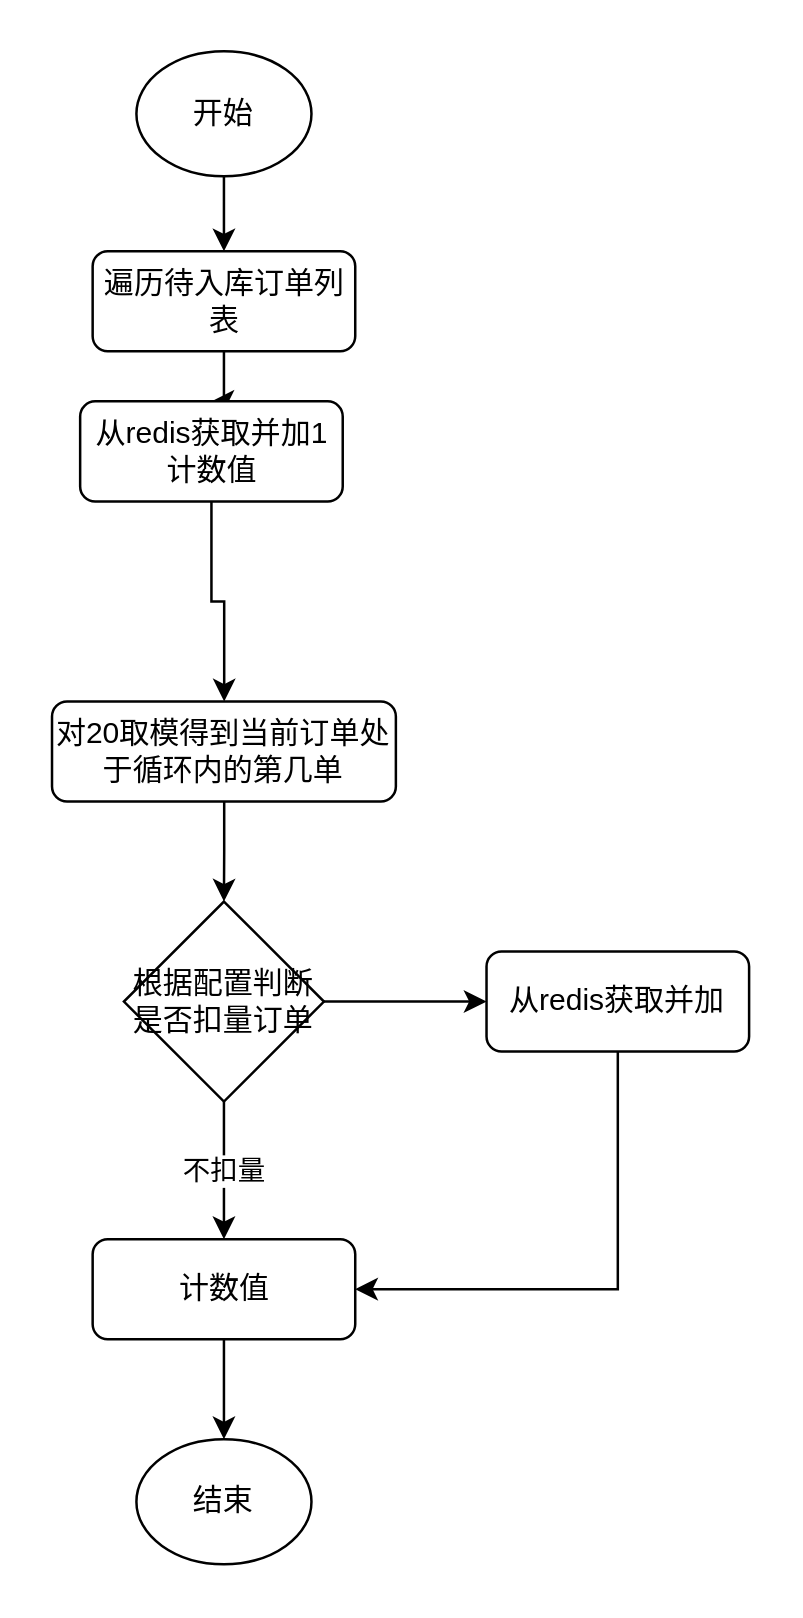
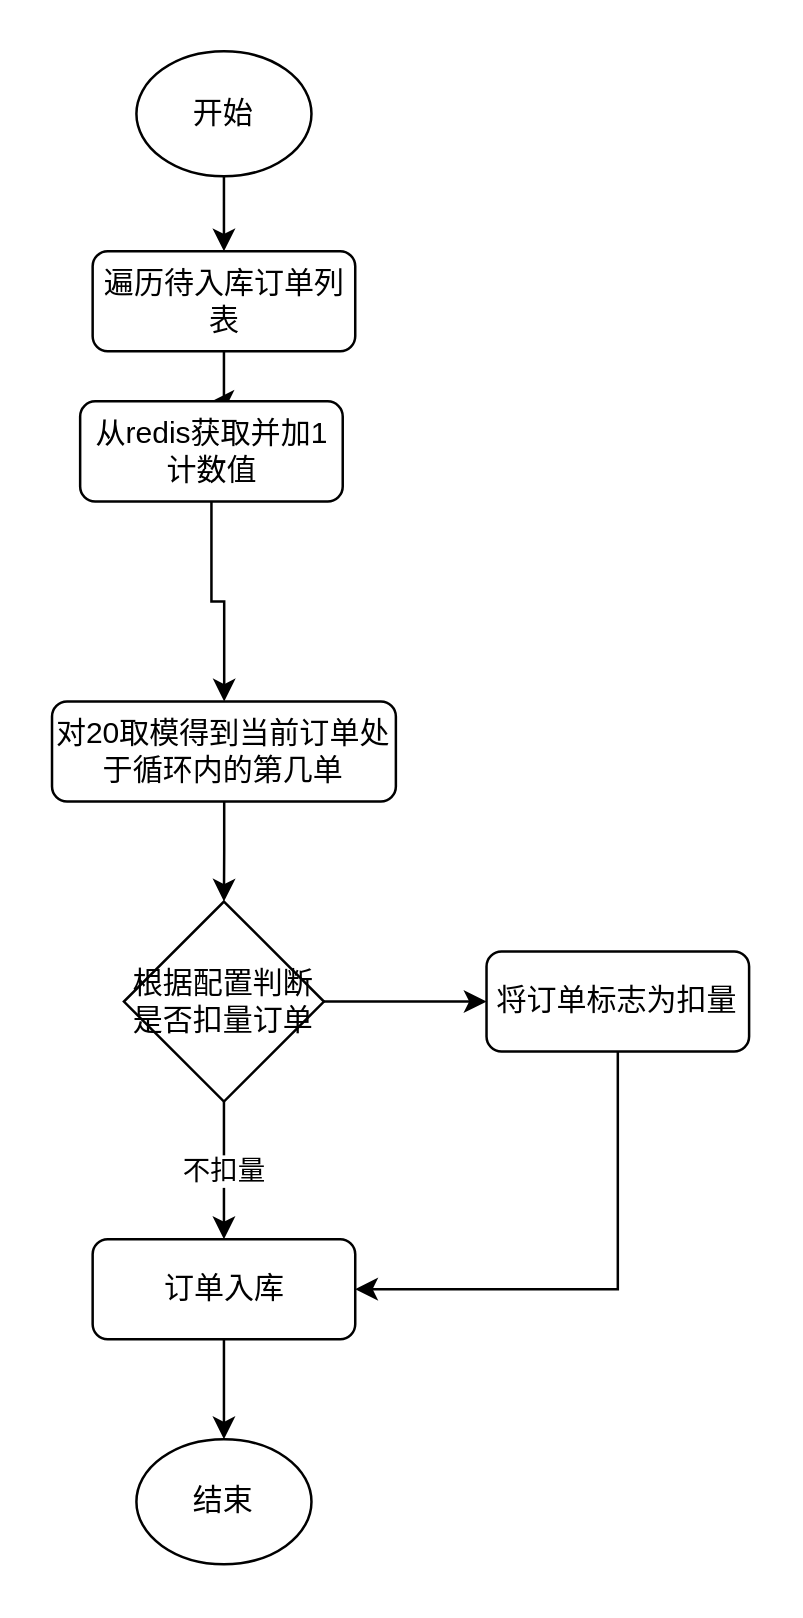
(618, 1001) -> (618, 1001)
(225, 1289) -> (225, 1289)
